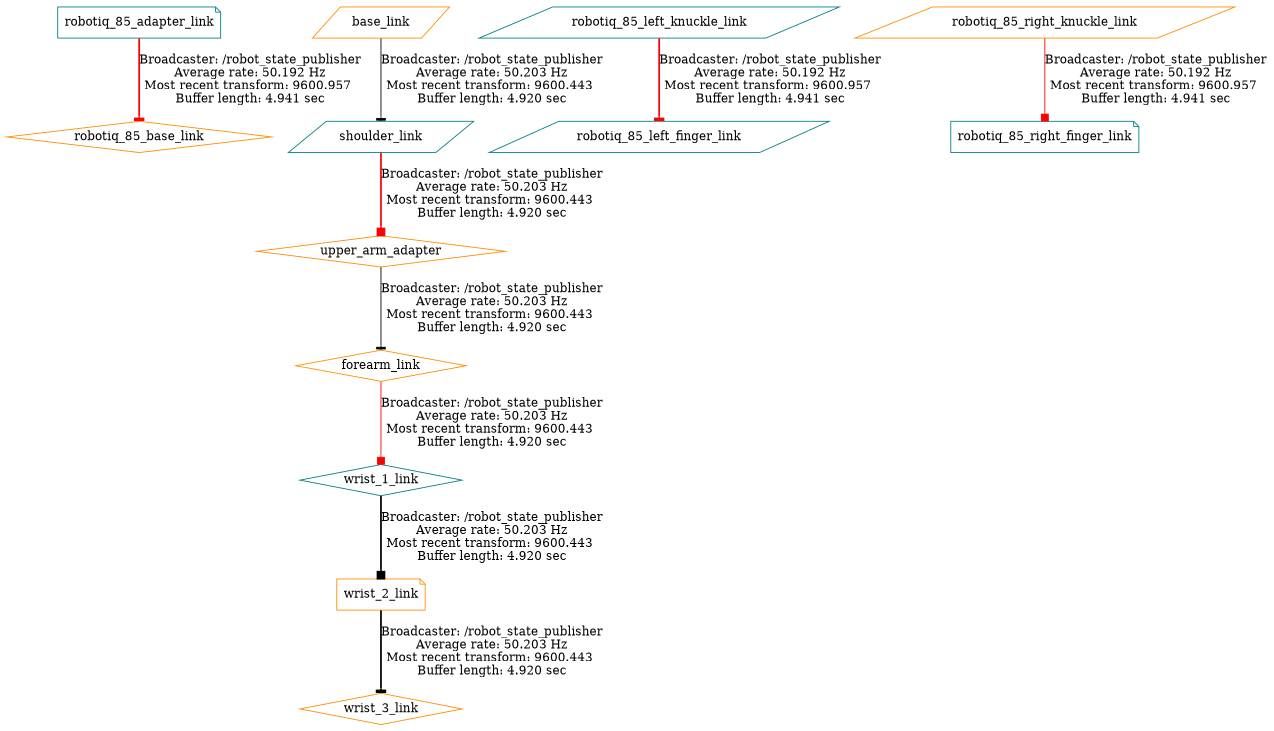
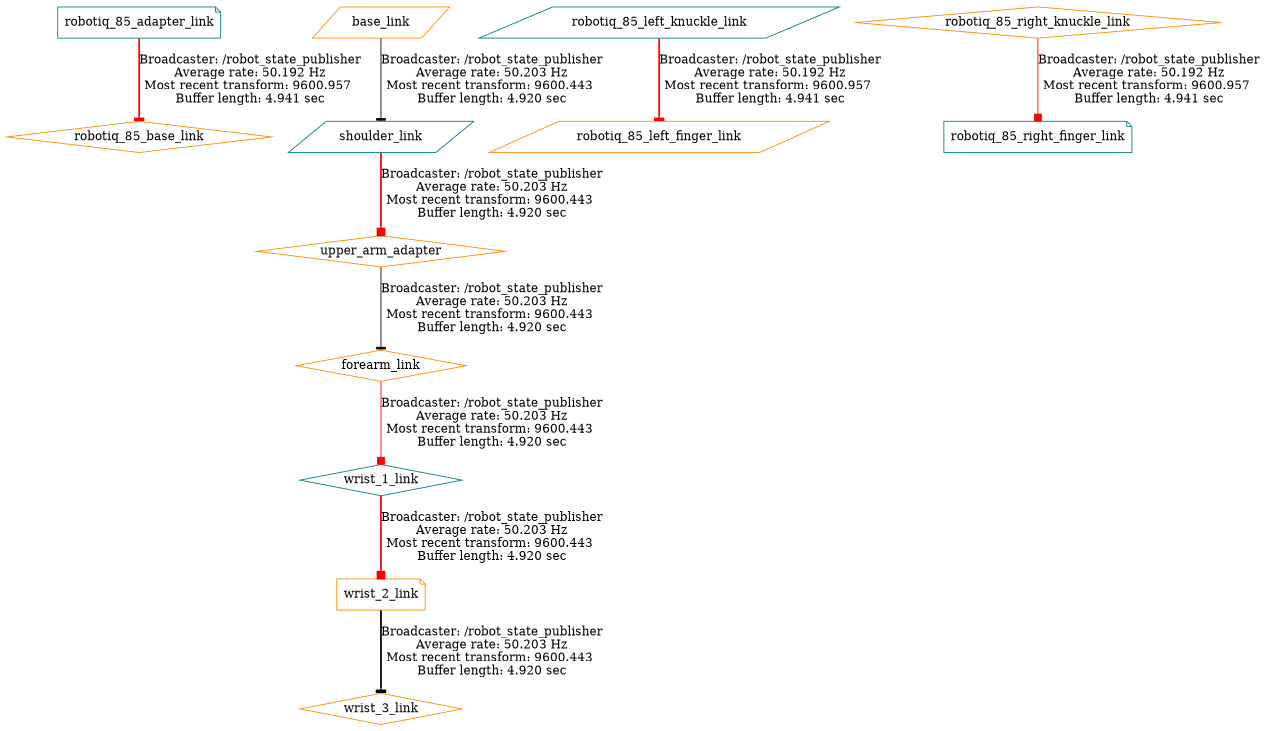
(1045, 23) -> (1038, 23)
(659, 137) -> (659, 137)
(381, 533) -> (381, 533)
